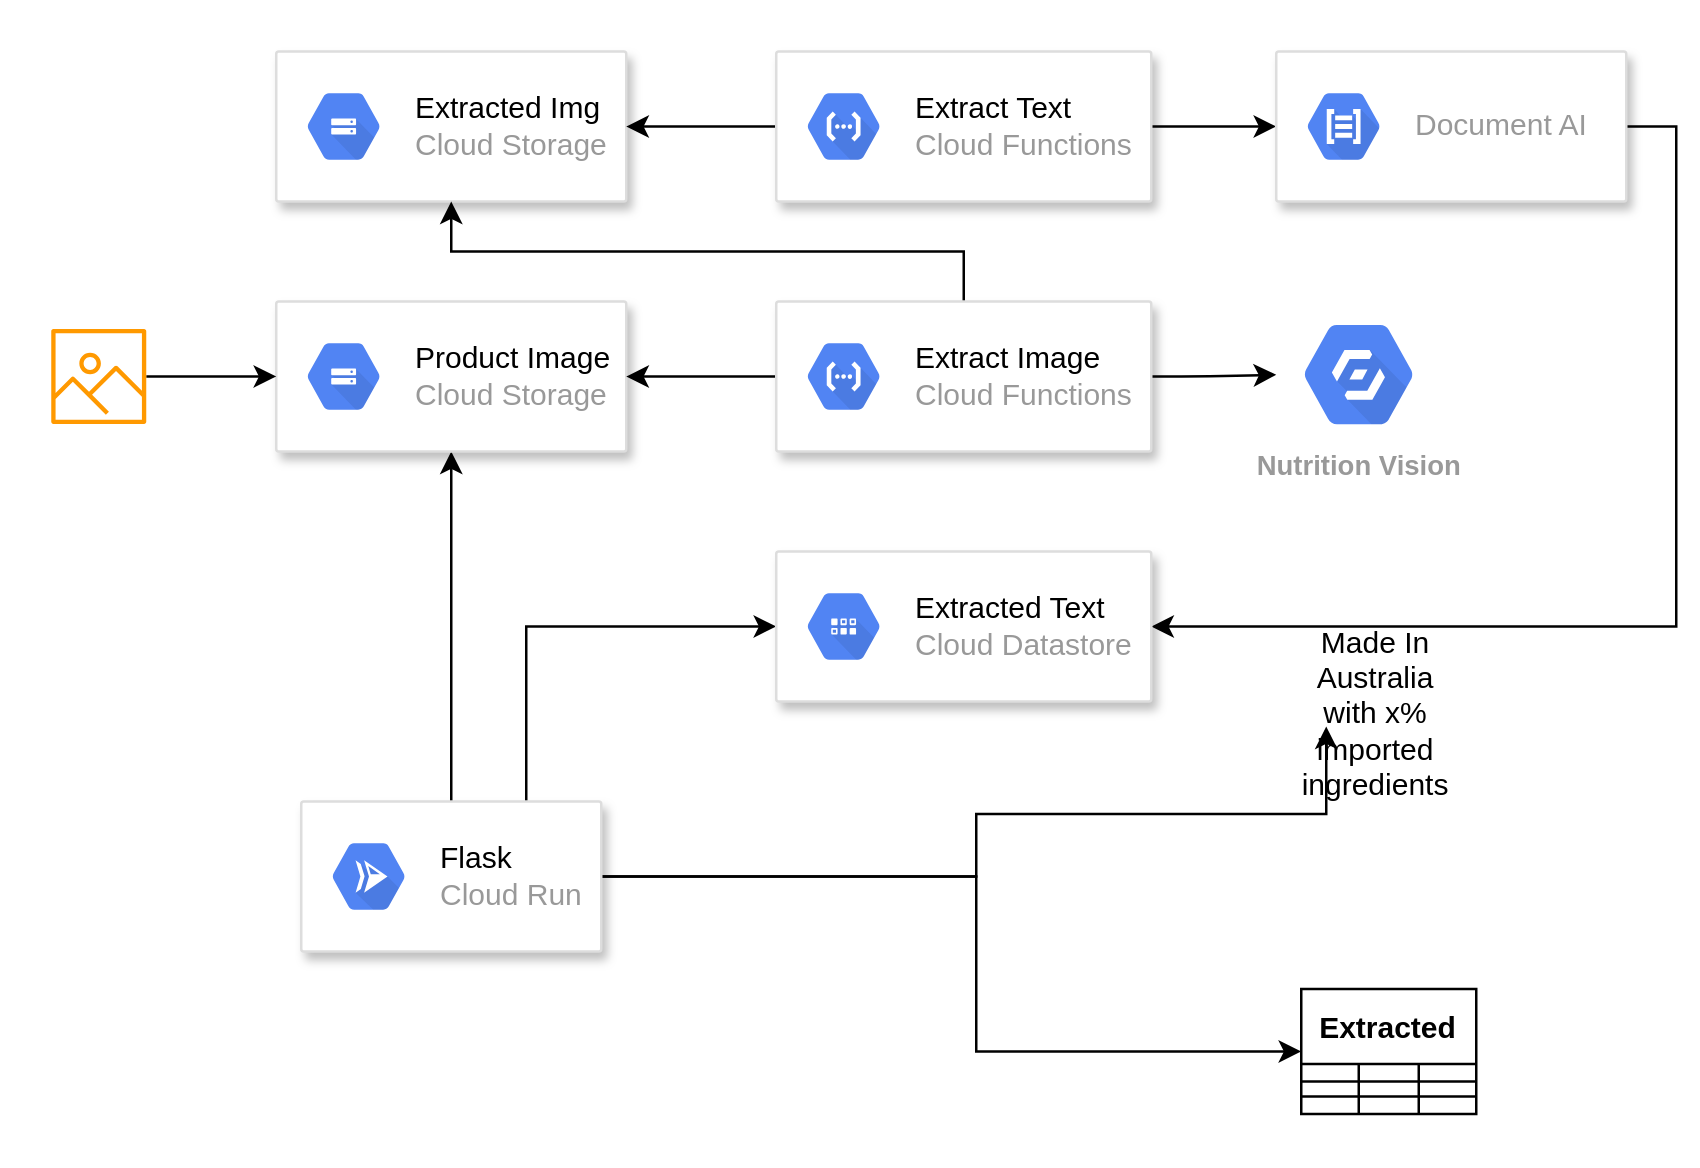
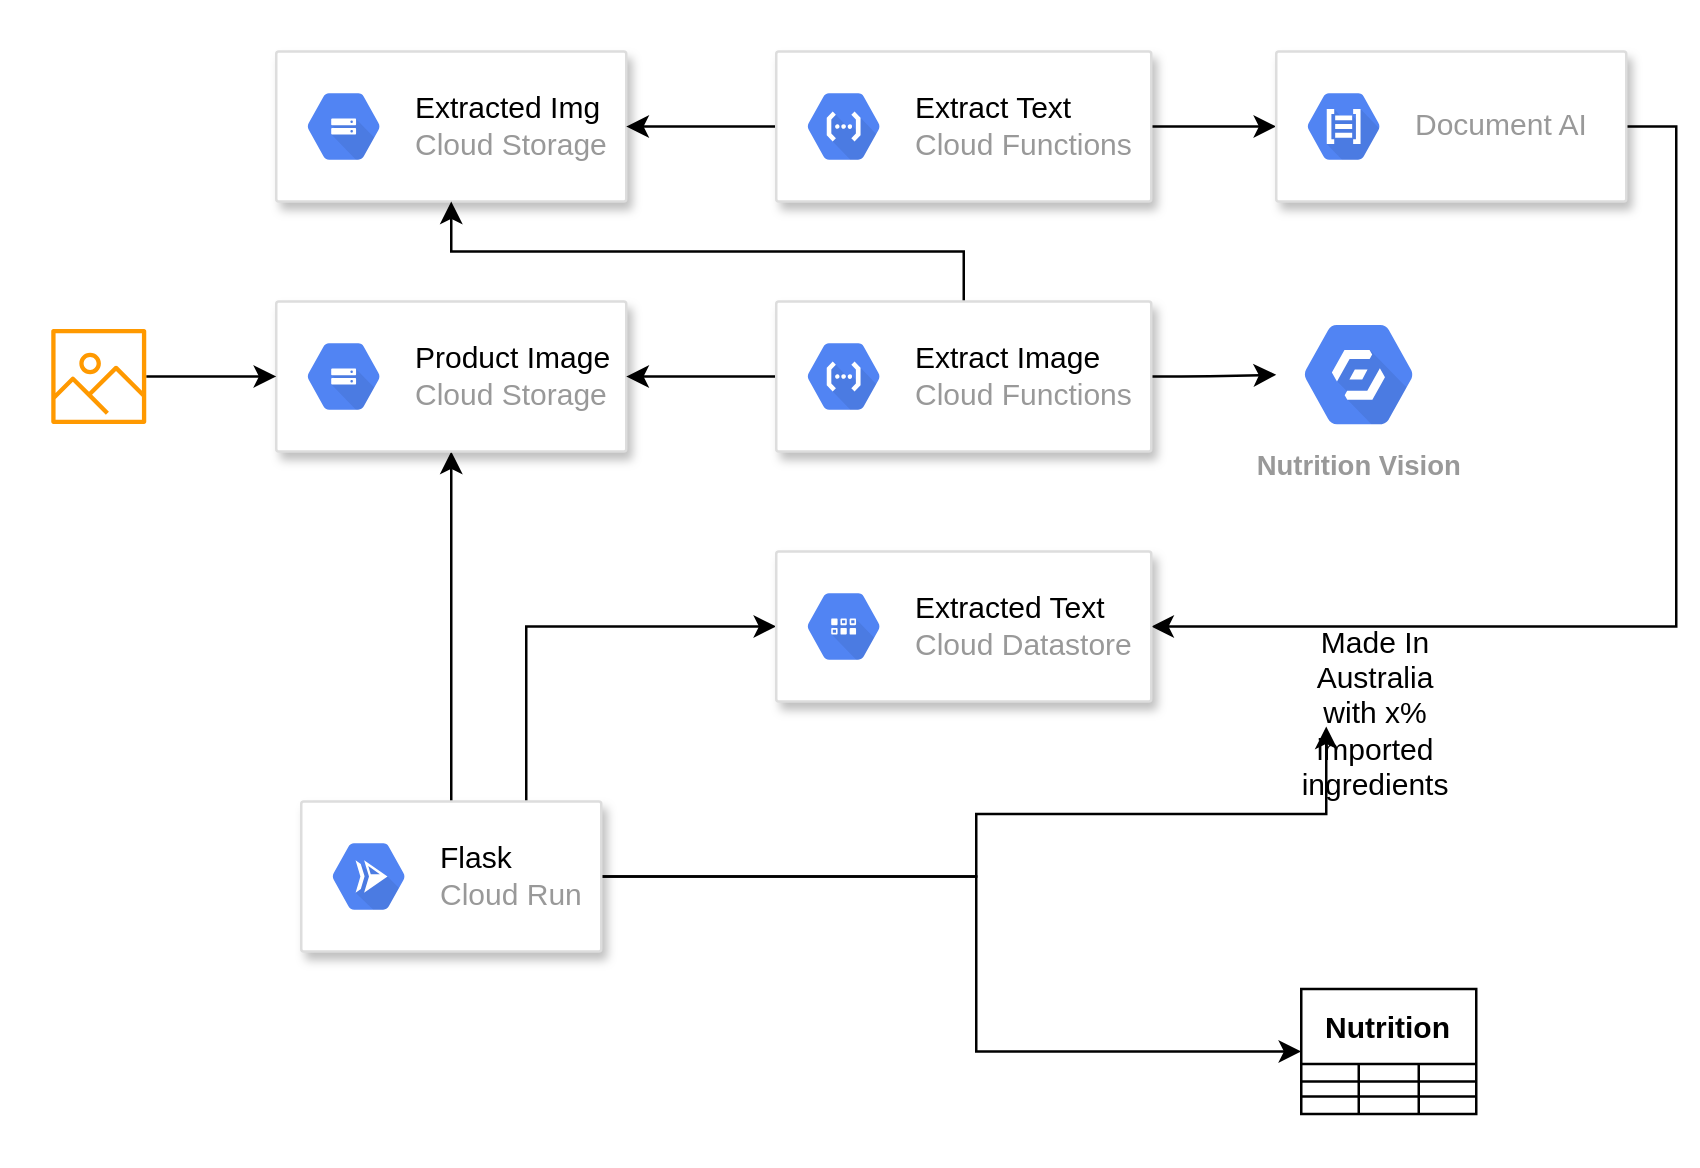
(1388, 1028) -> (1388, 1028)
